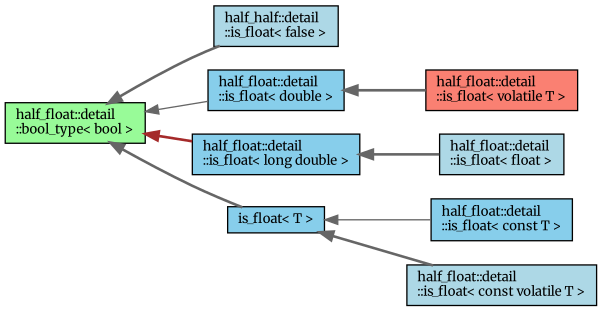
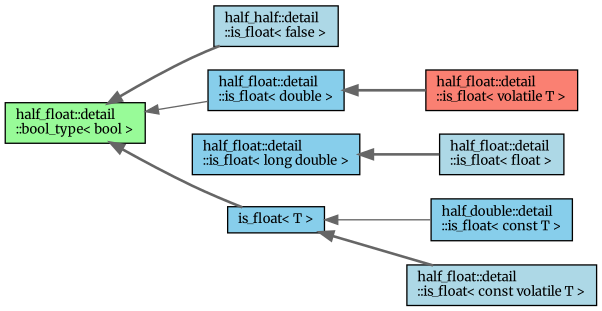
(175, 139) -> none
(502, 220) -> (502, 220)
